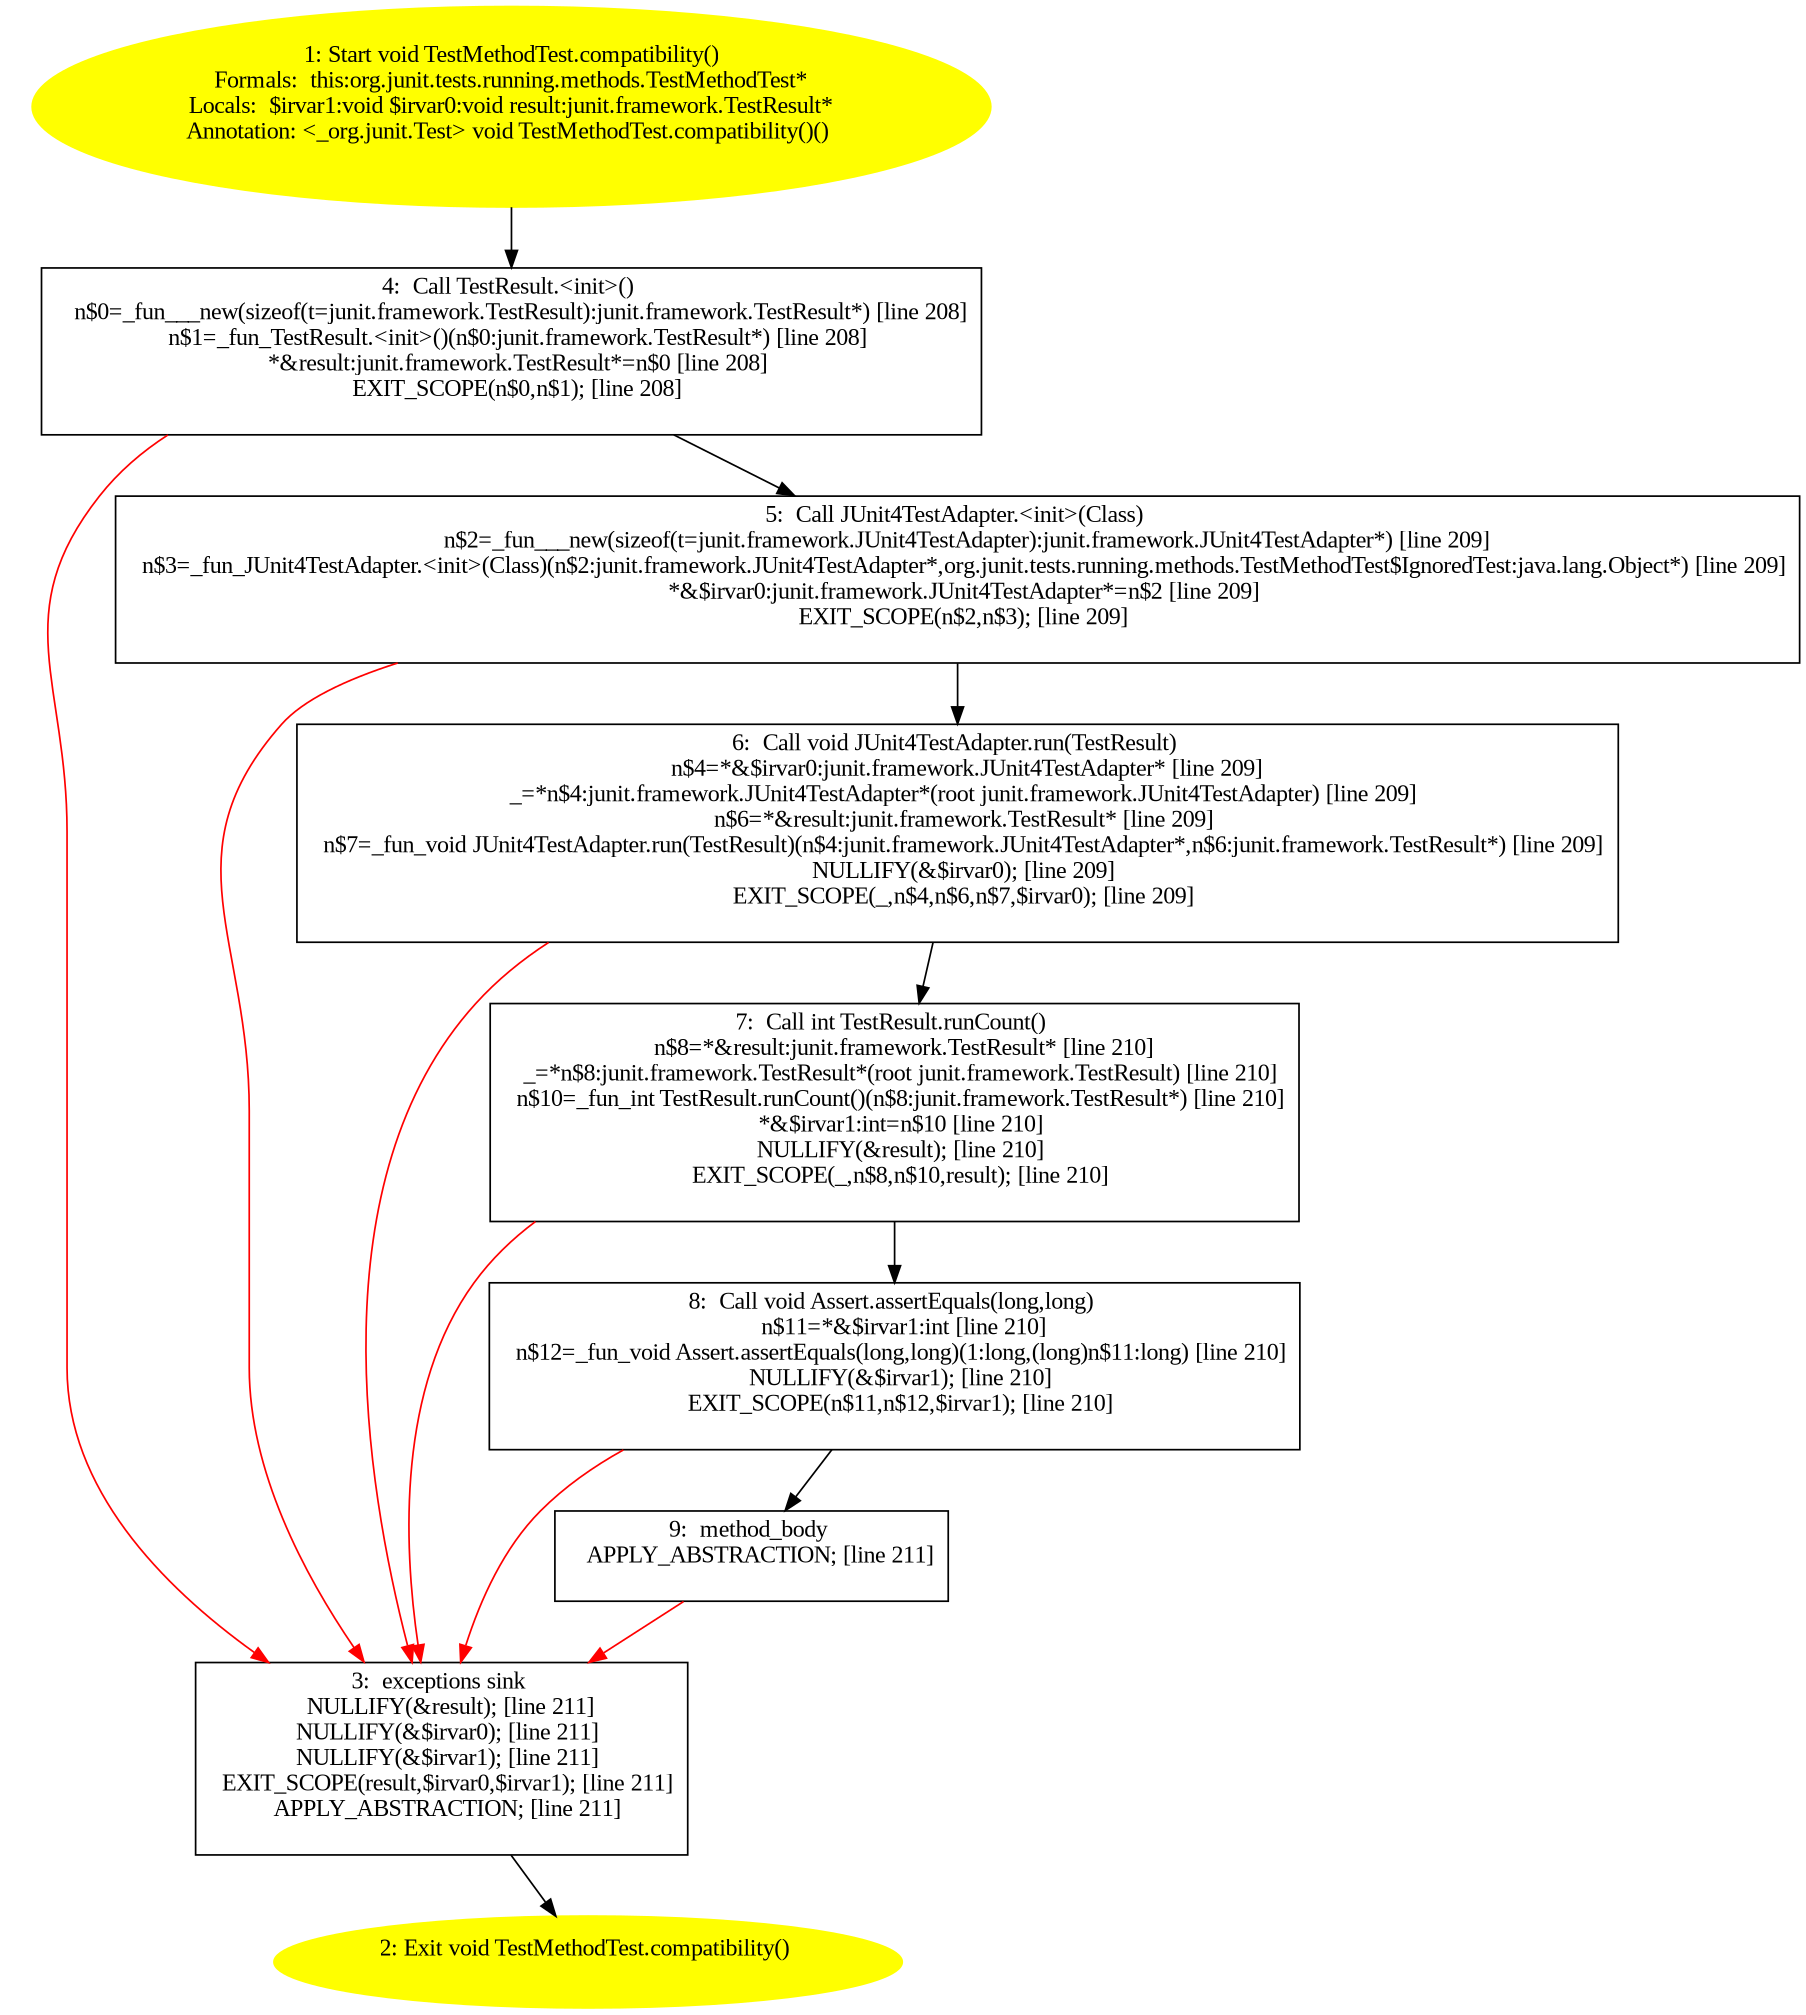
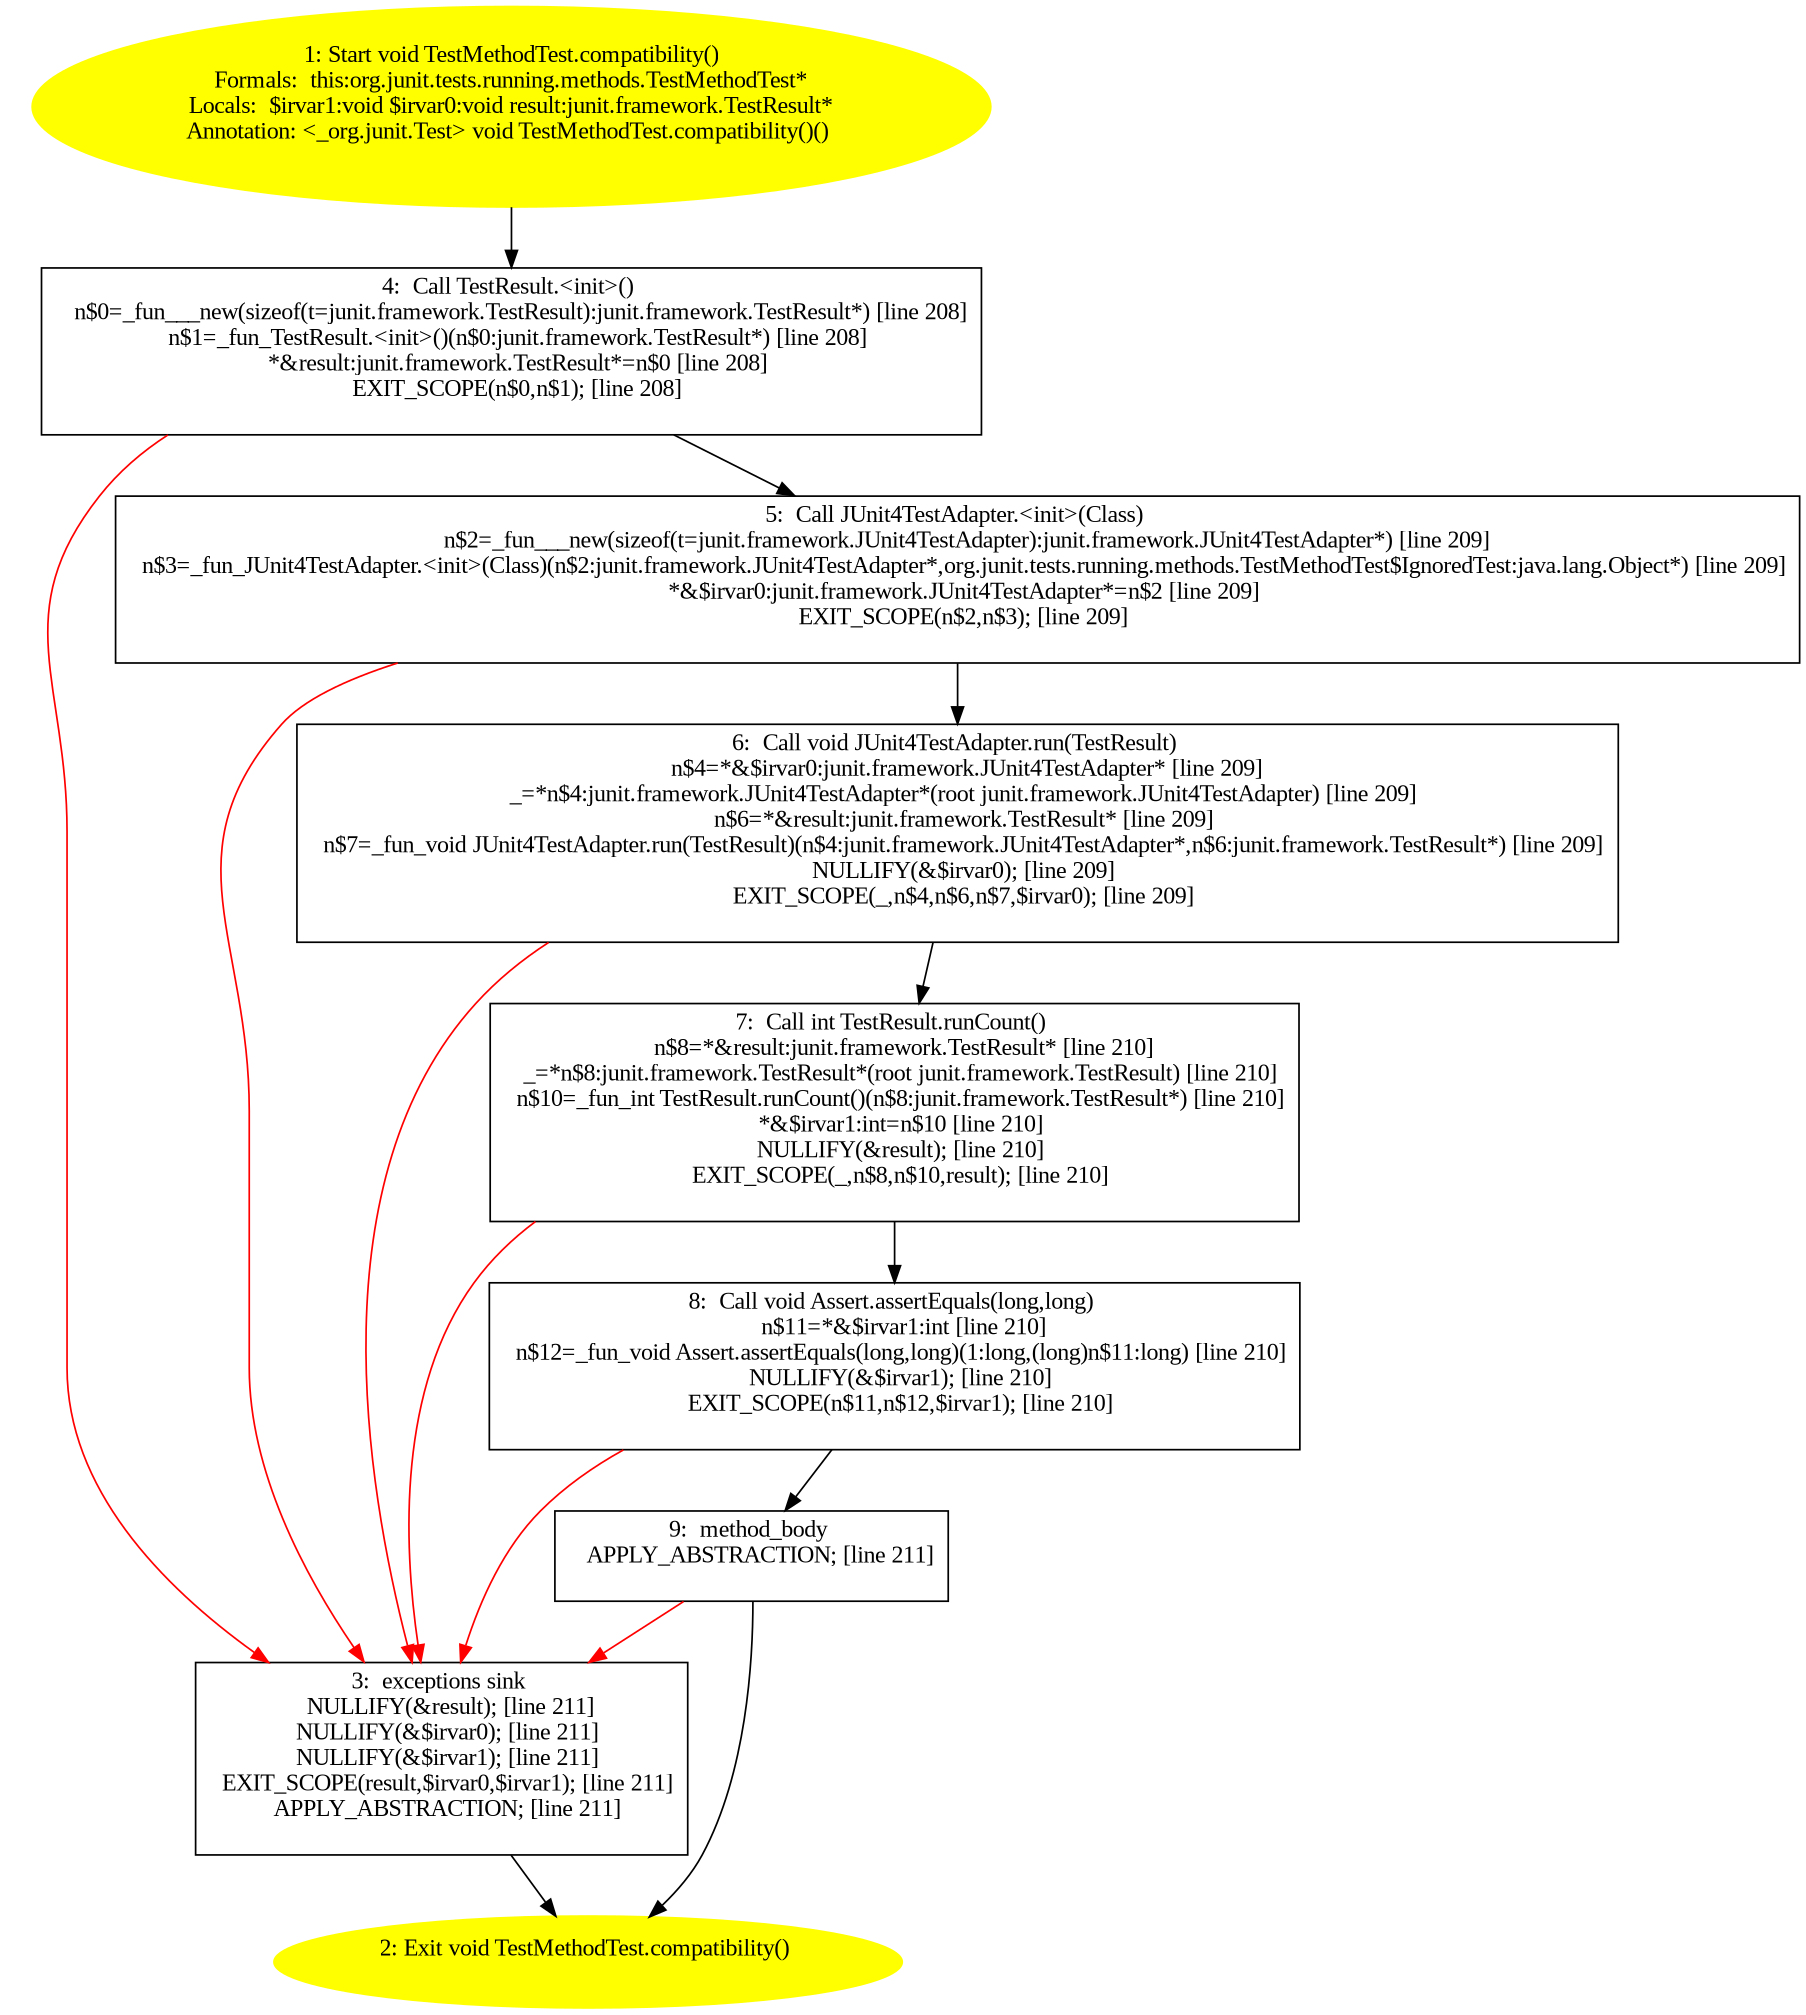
none -> (736, 1763)
